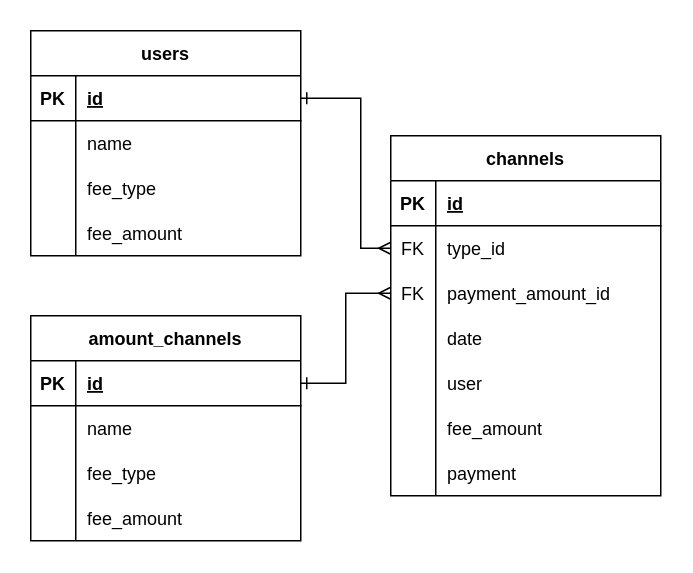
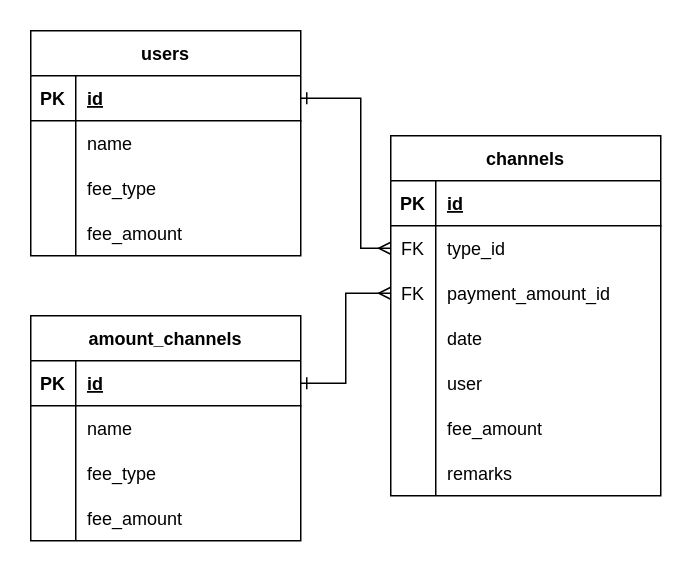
(482, 474) -> (482, 474)
